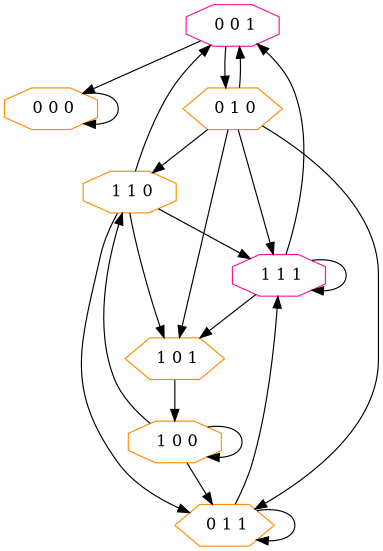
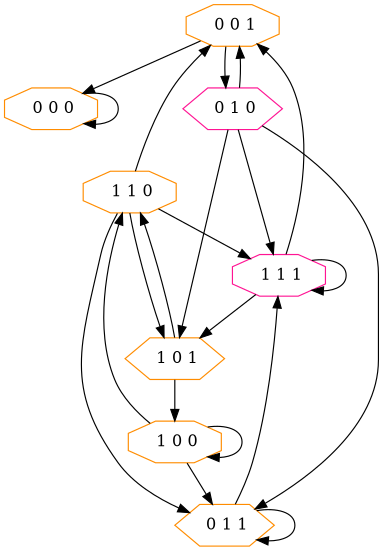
(233, 25) -> (233, 25)
(233, 109) -> (233, 109)
(185, 148) -> (161, 280)
